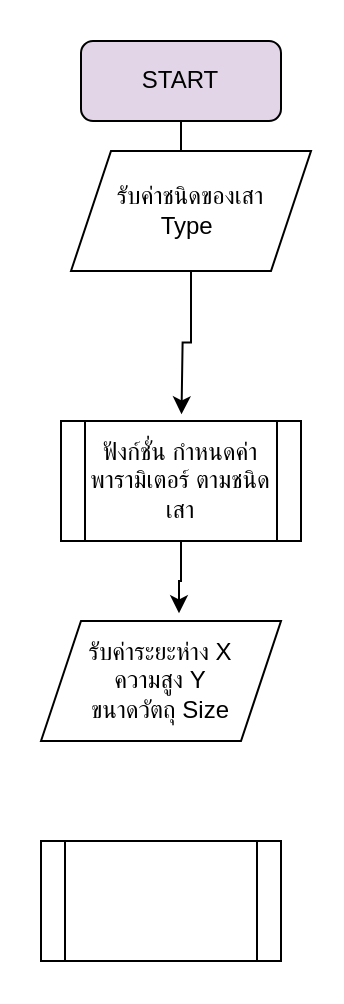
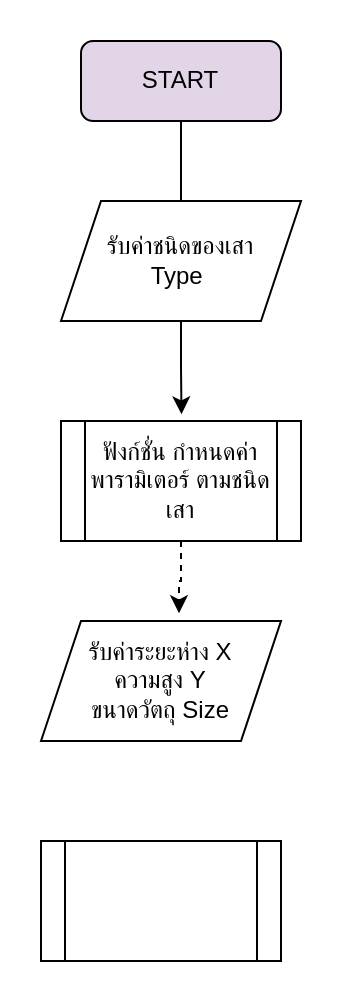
(191, 211) -> (181, 261)
(181, 573) -> (181, 573)
